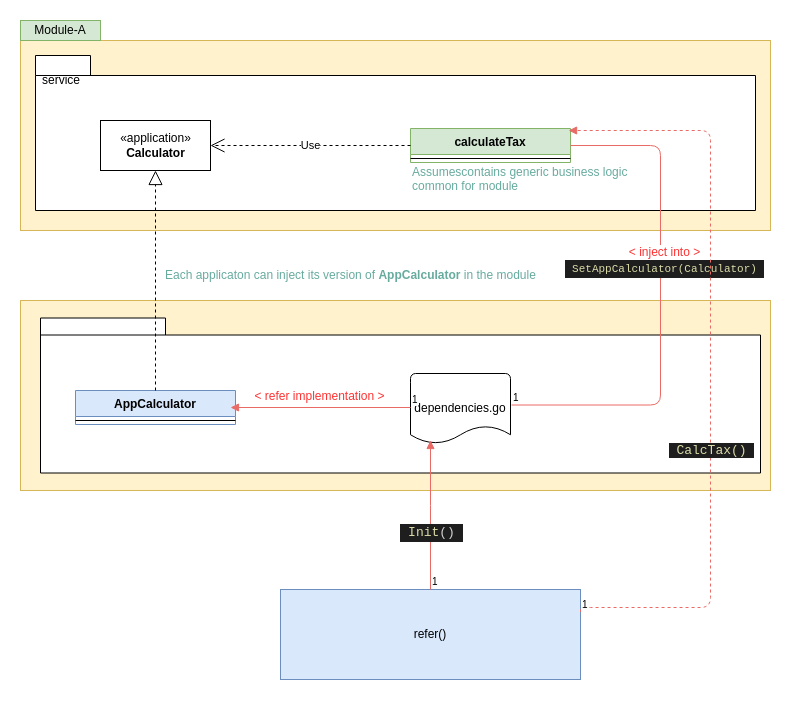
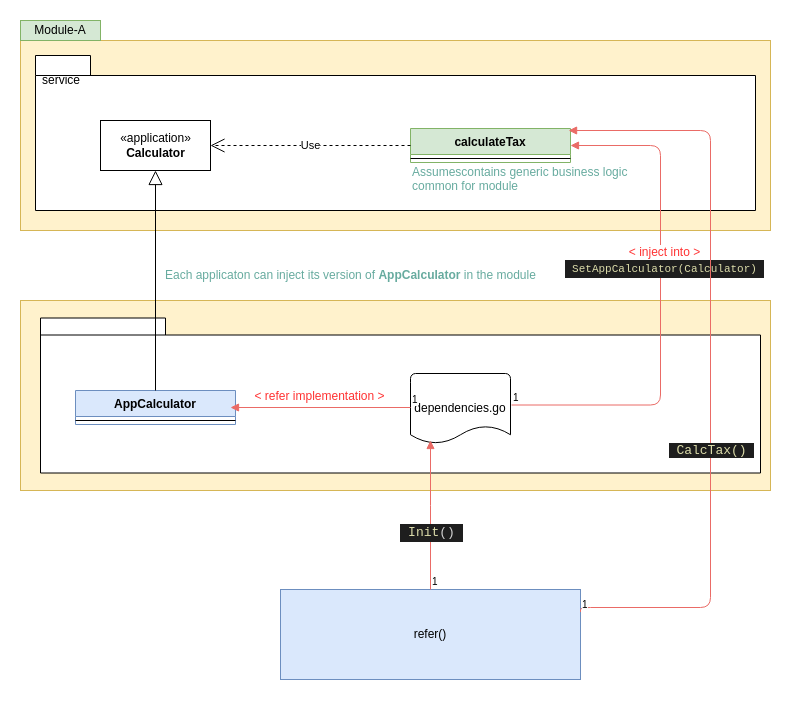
(577, 146) -> (580, 146)
(711, 226) -> (711, 226)
(156, 287) -> (156, 287)
